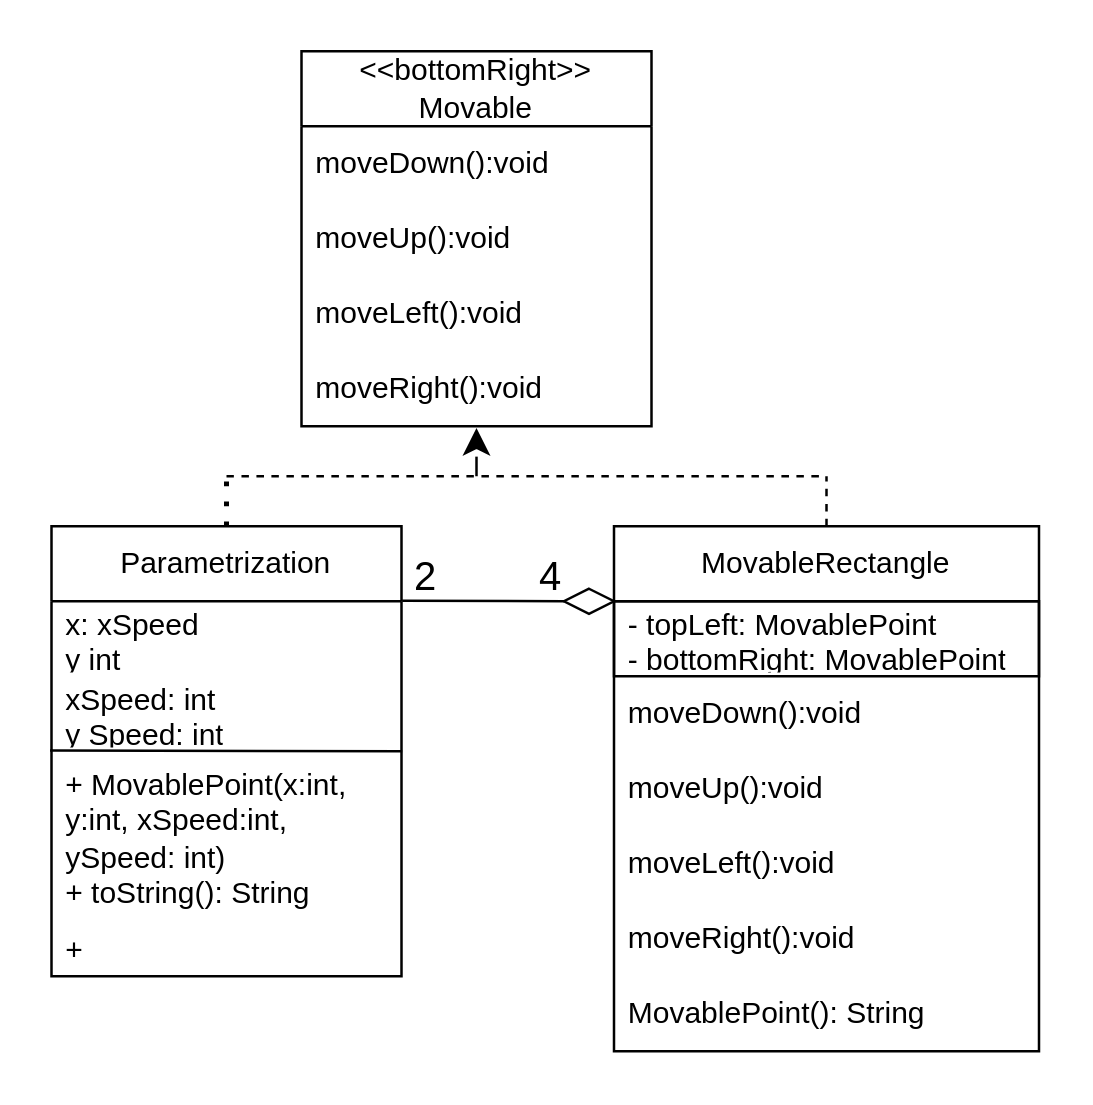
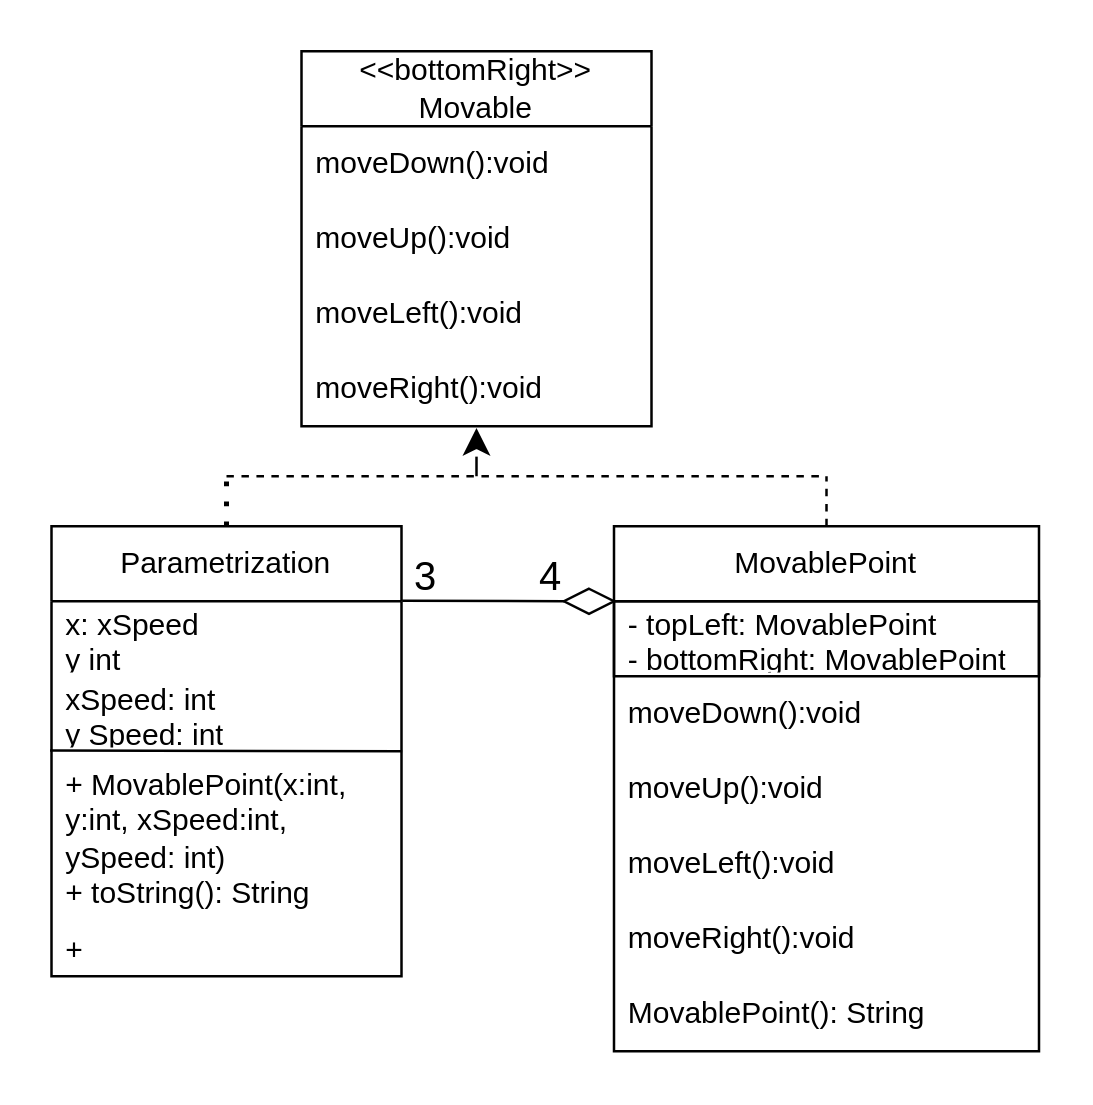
(826, 564) -> (826, 564)
(426, 576) -> (426, 576)
